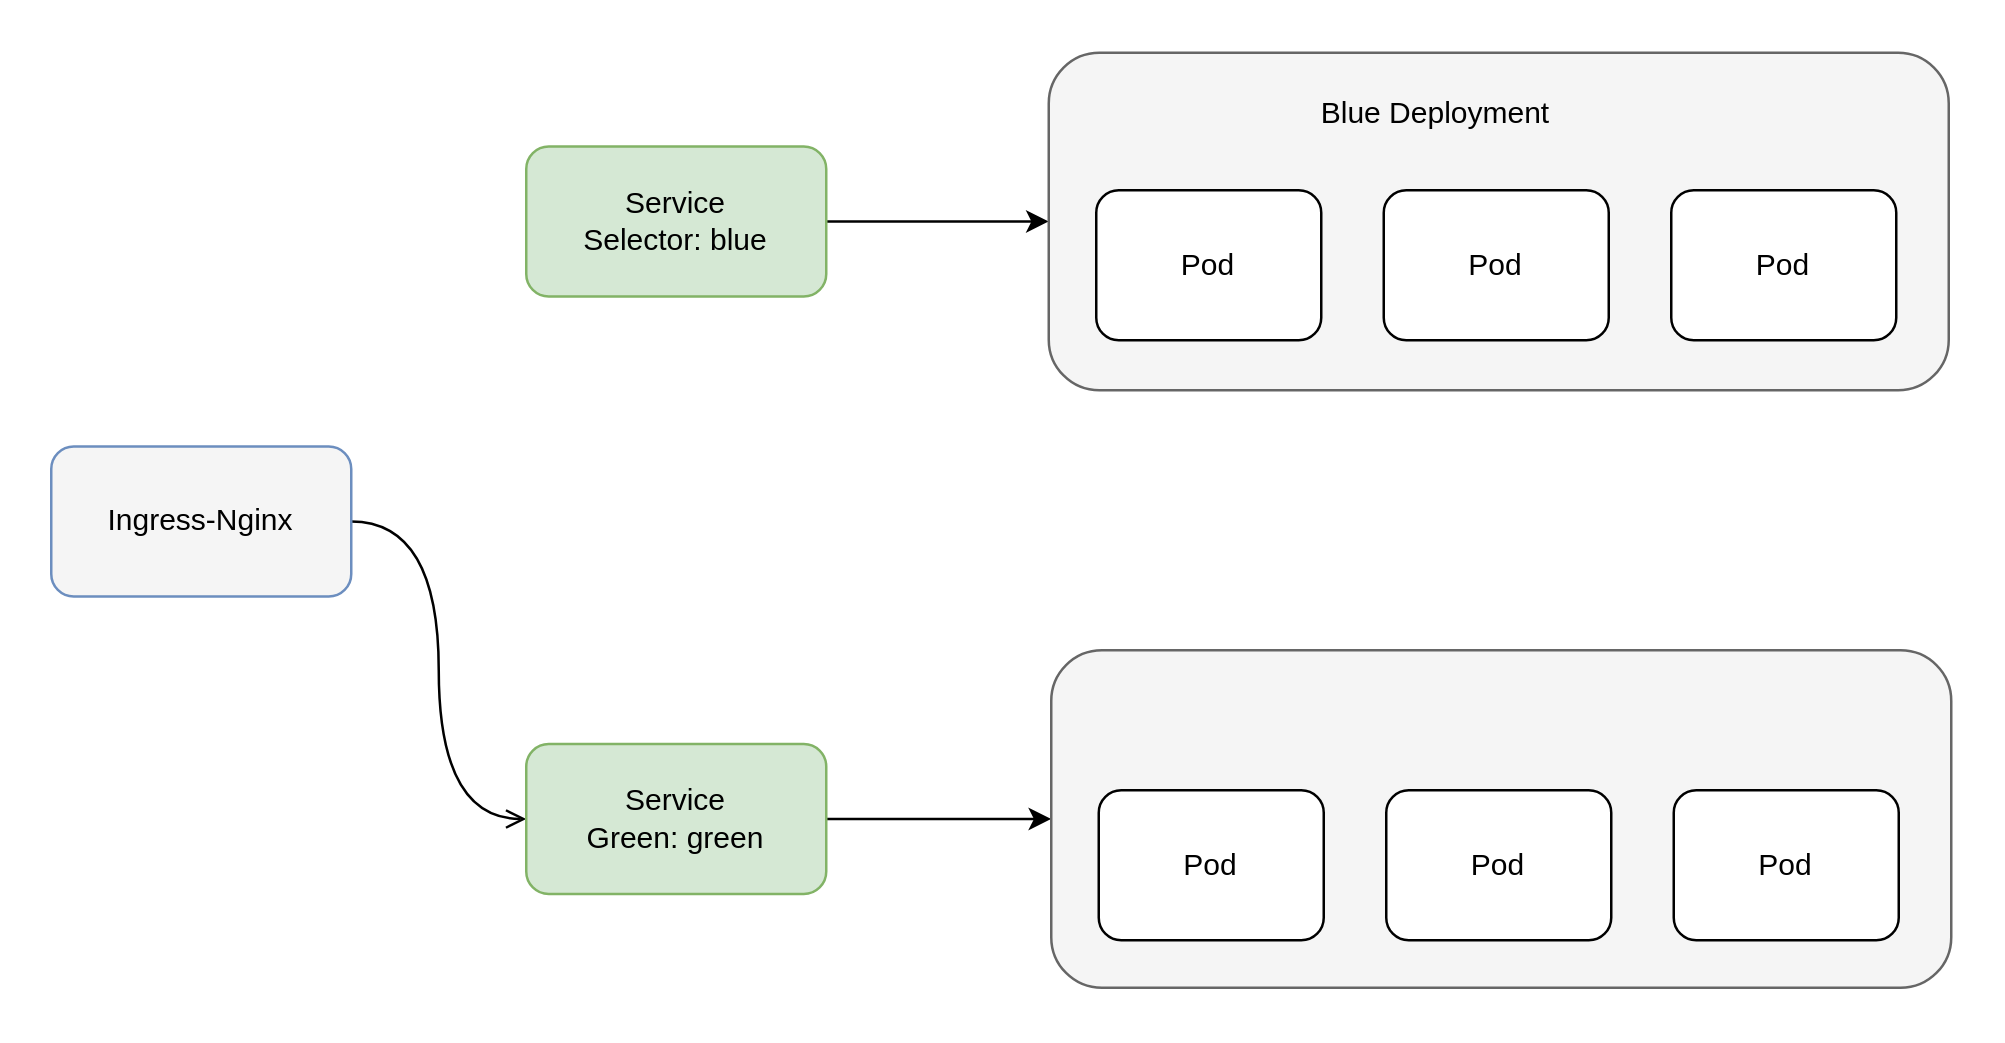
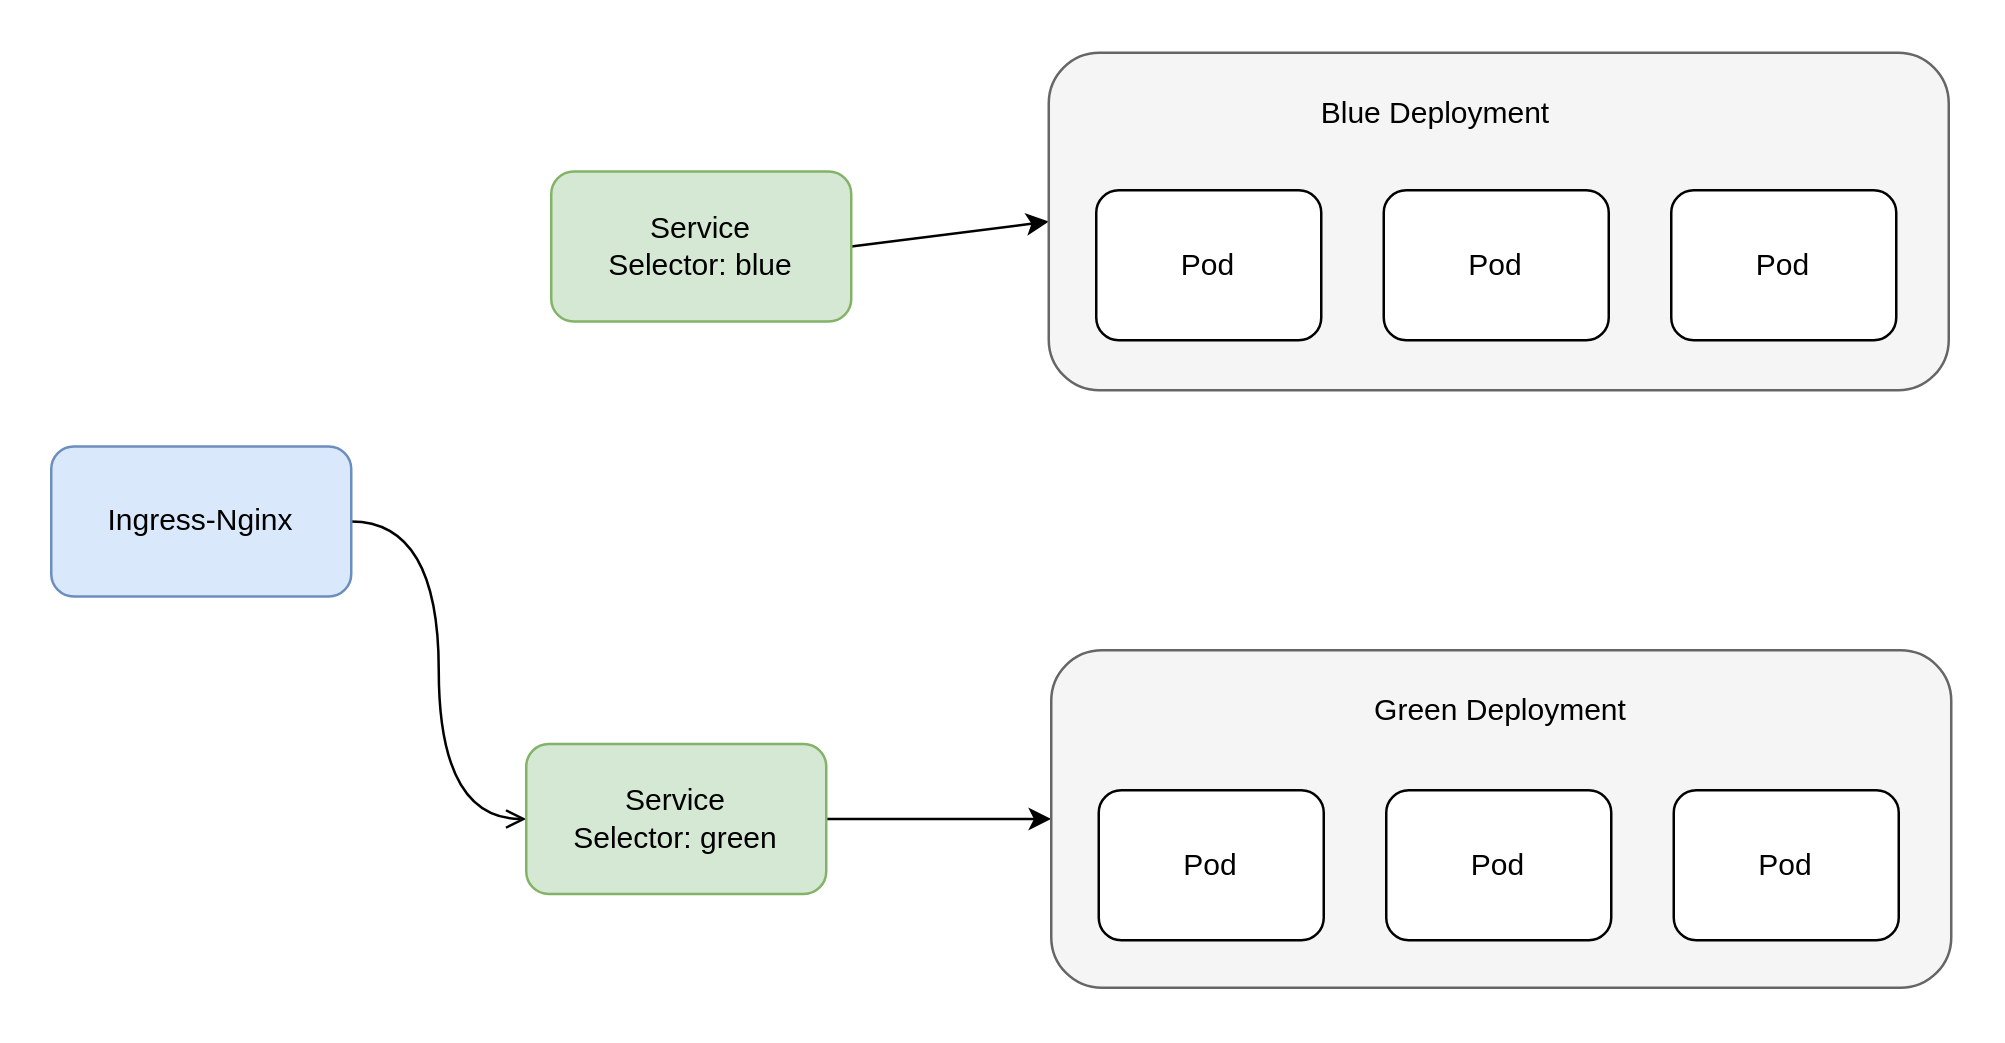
(676, 221) -> (701, 246)
(201, 521) -> (201, 521)
none -> (1501, 710)
(676, 819) -> (676, 819)
